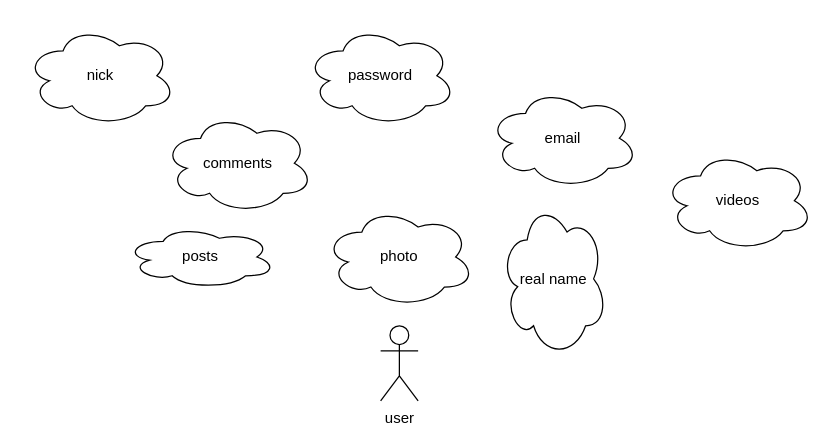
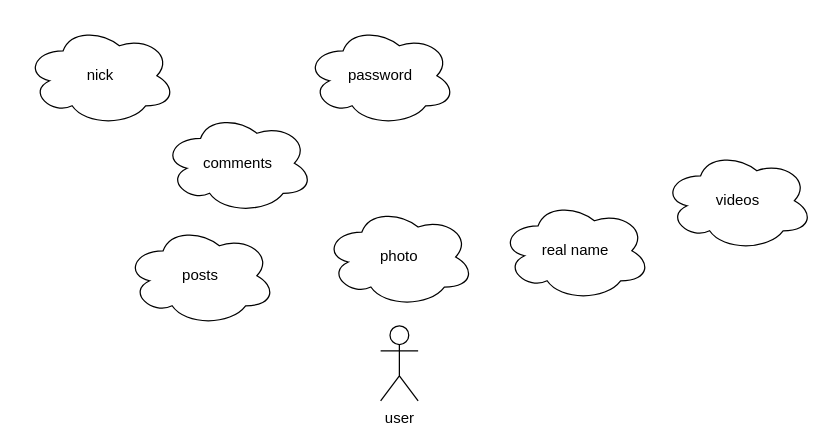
(563, 138) -> none
(201, 257) -> (201, 276)
(554, 279) -> (576, 251)
